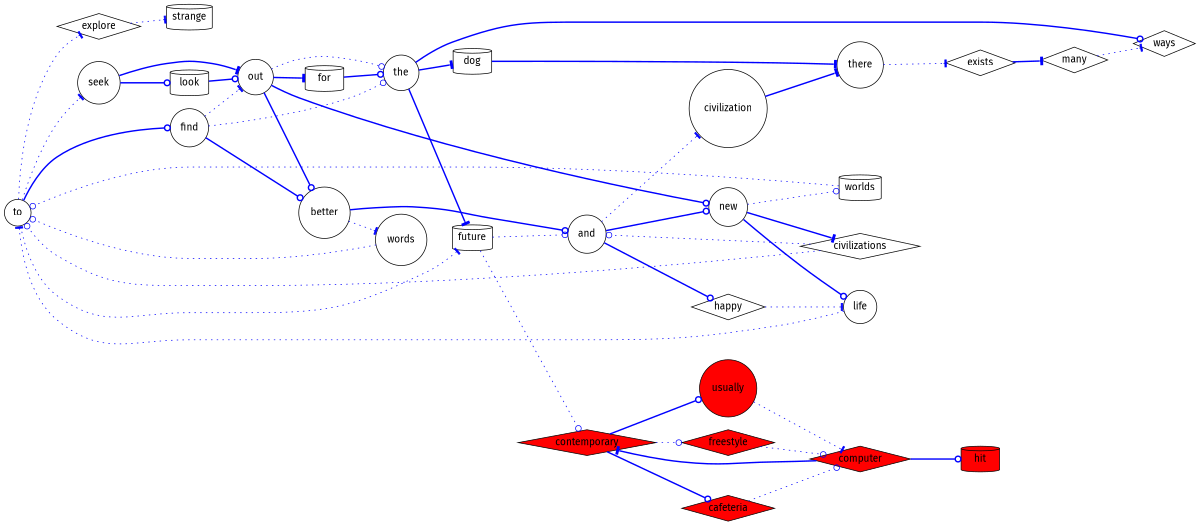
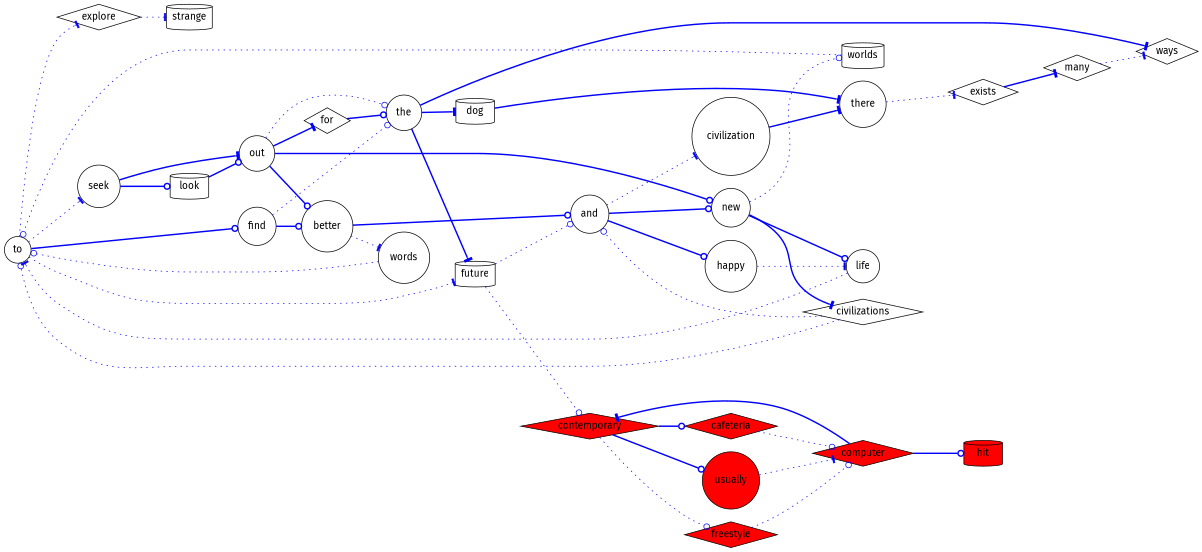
(773, 22) -> (777, 23)
(324, 79) -> (327, 121)
(222, 103) -> none
(728, 307) -> (731, 266)
